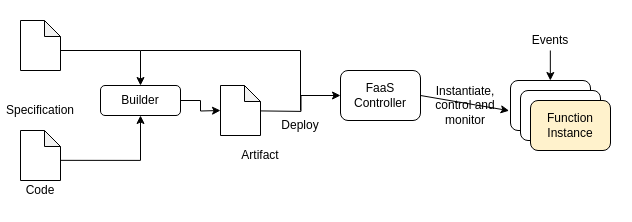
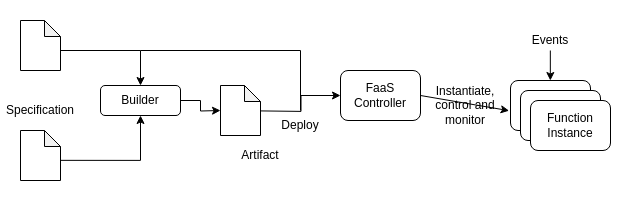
(571, 126) -> (571, 126)
(41, 191) -> none
